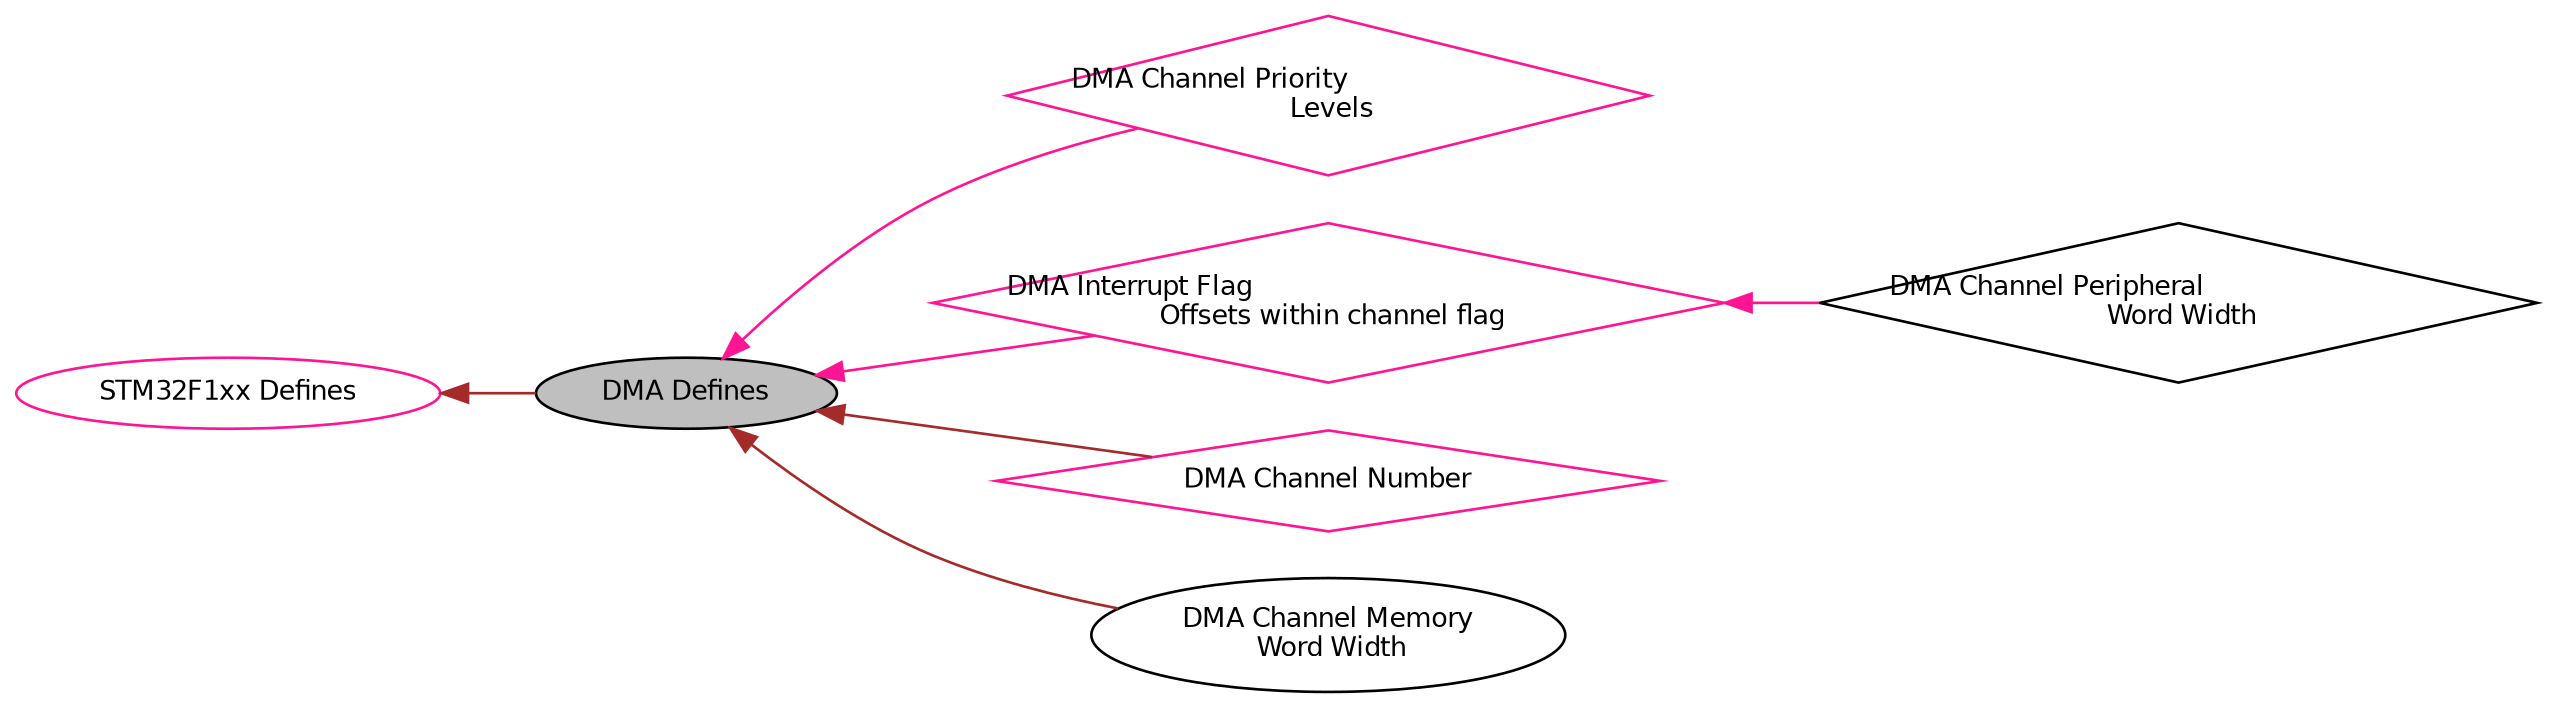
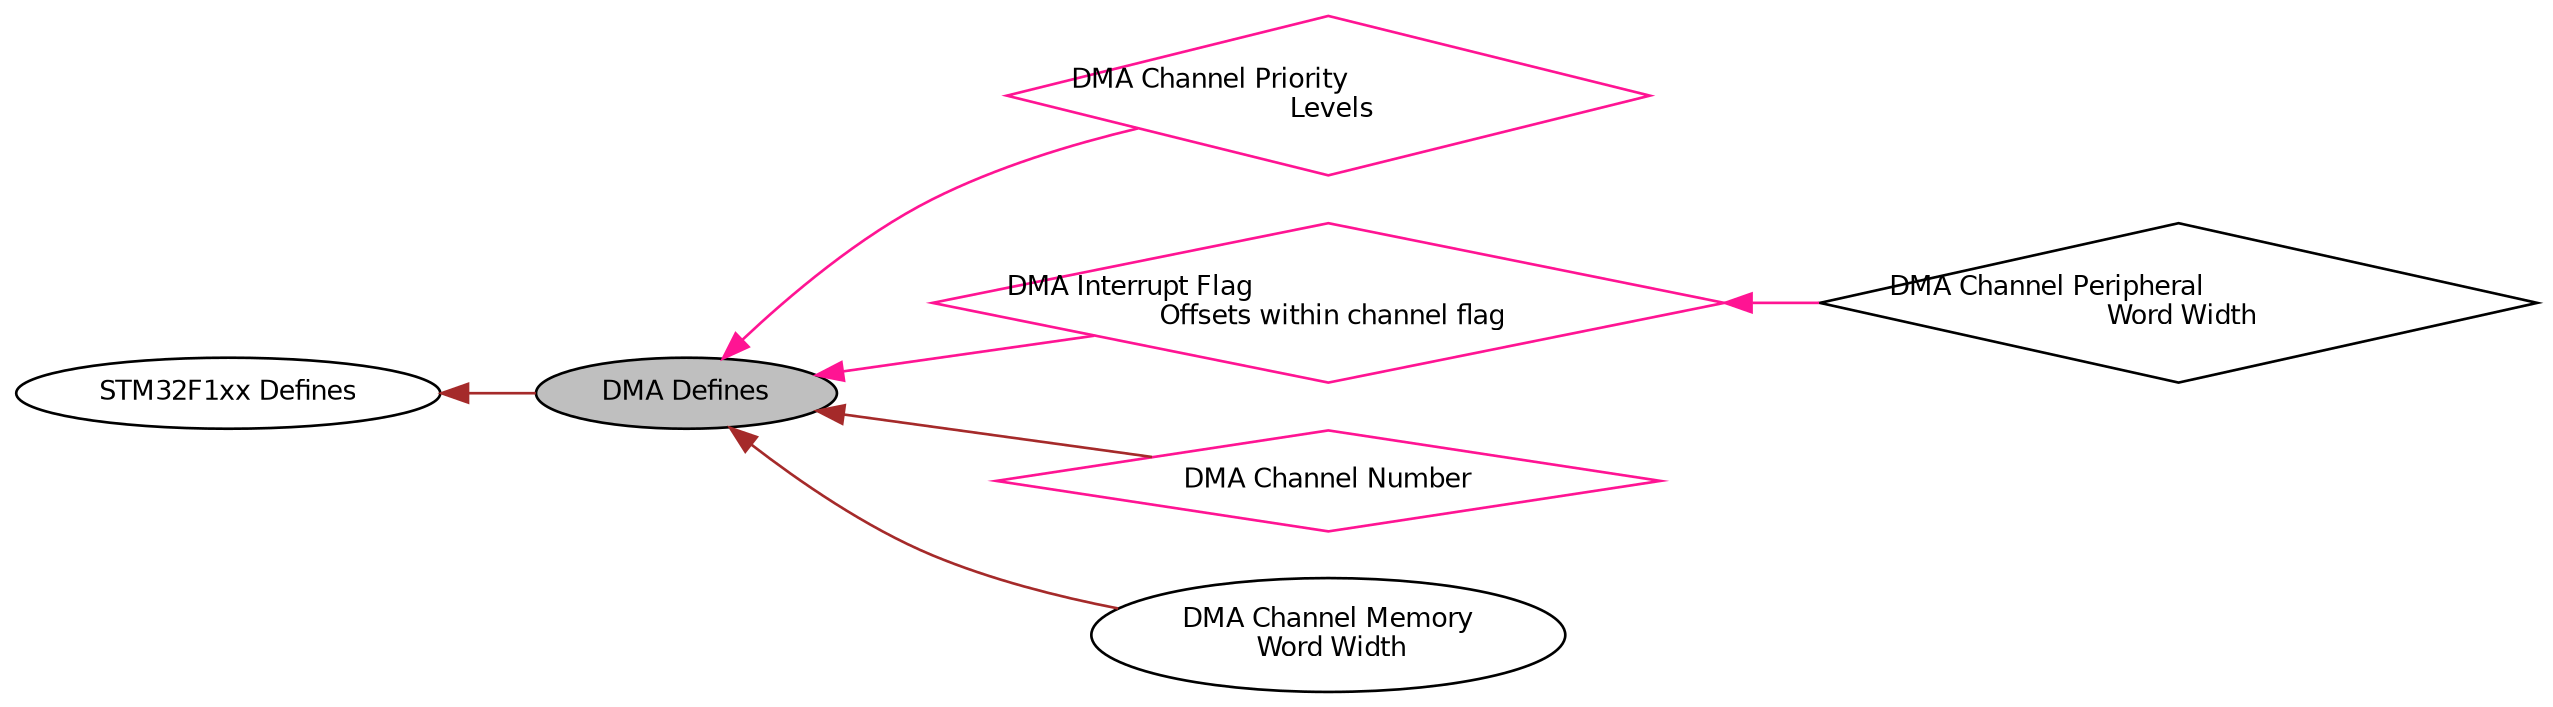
(228, 393) -> (228, 393)
